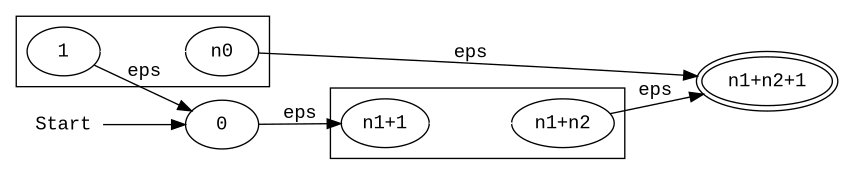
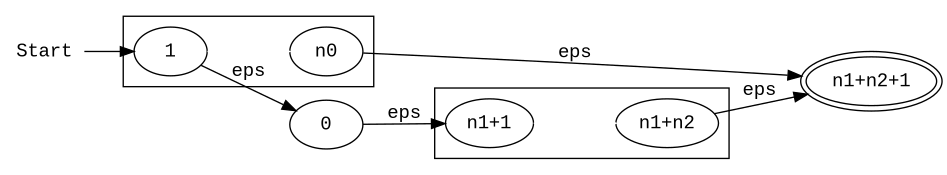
(137, 125) -> (102, 51)
